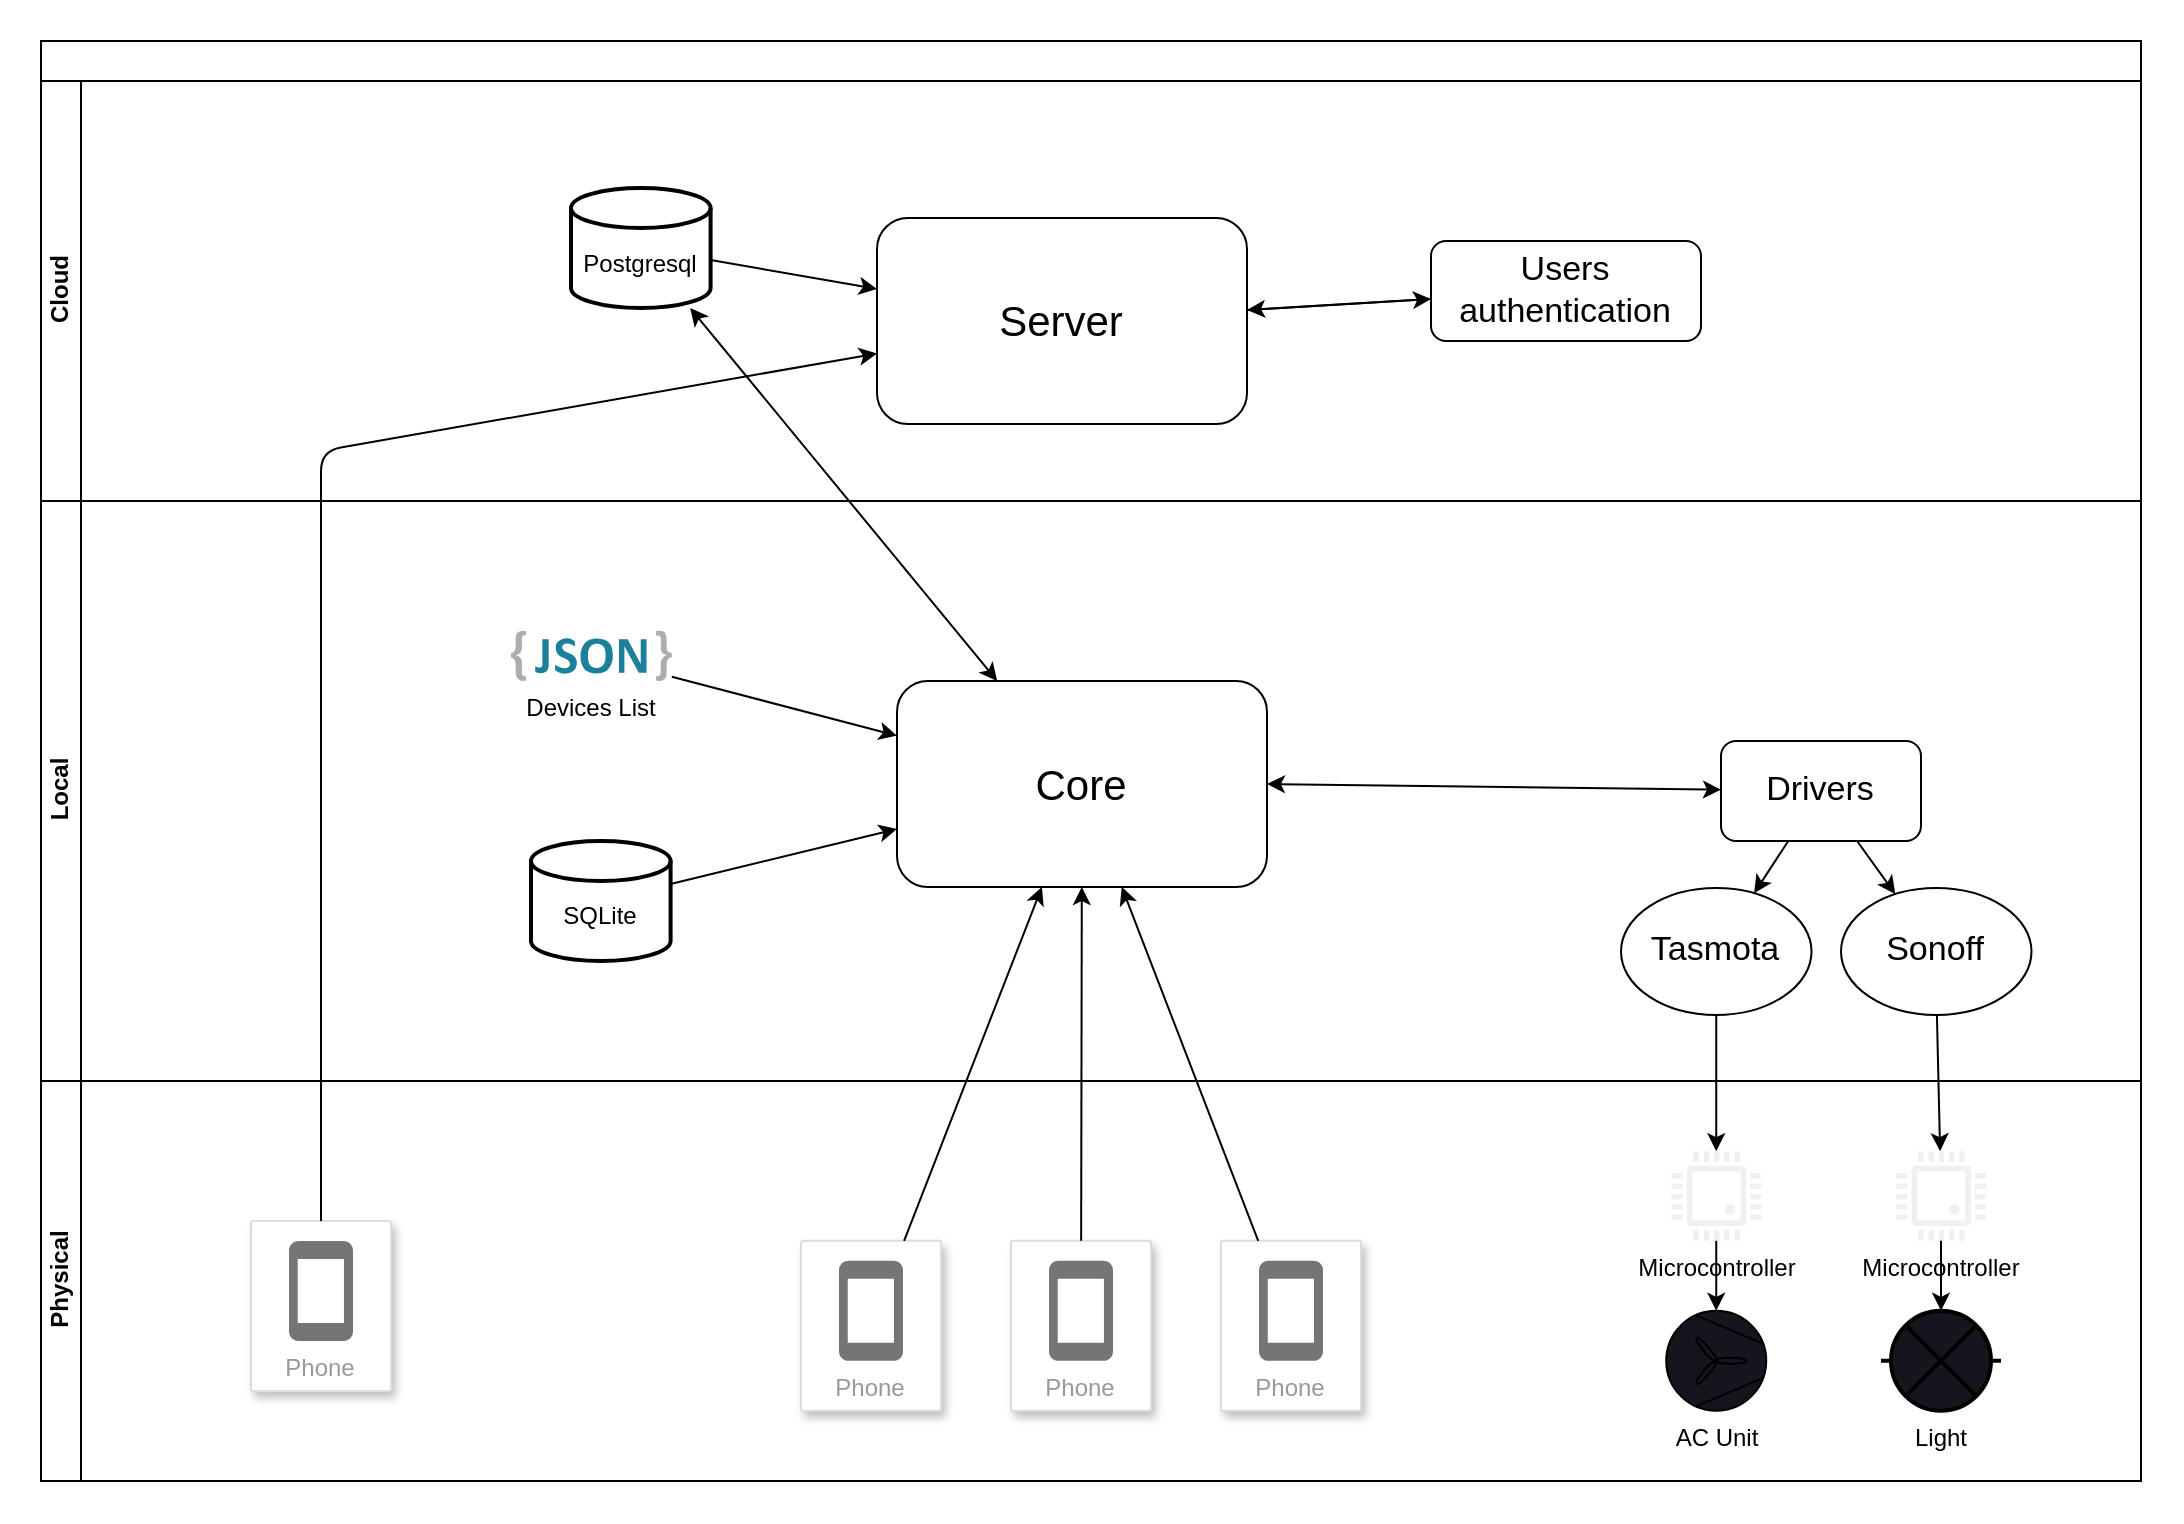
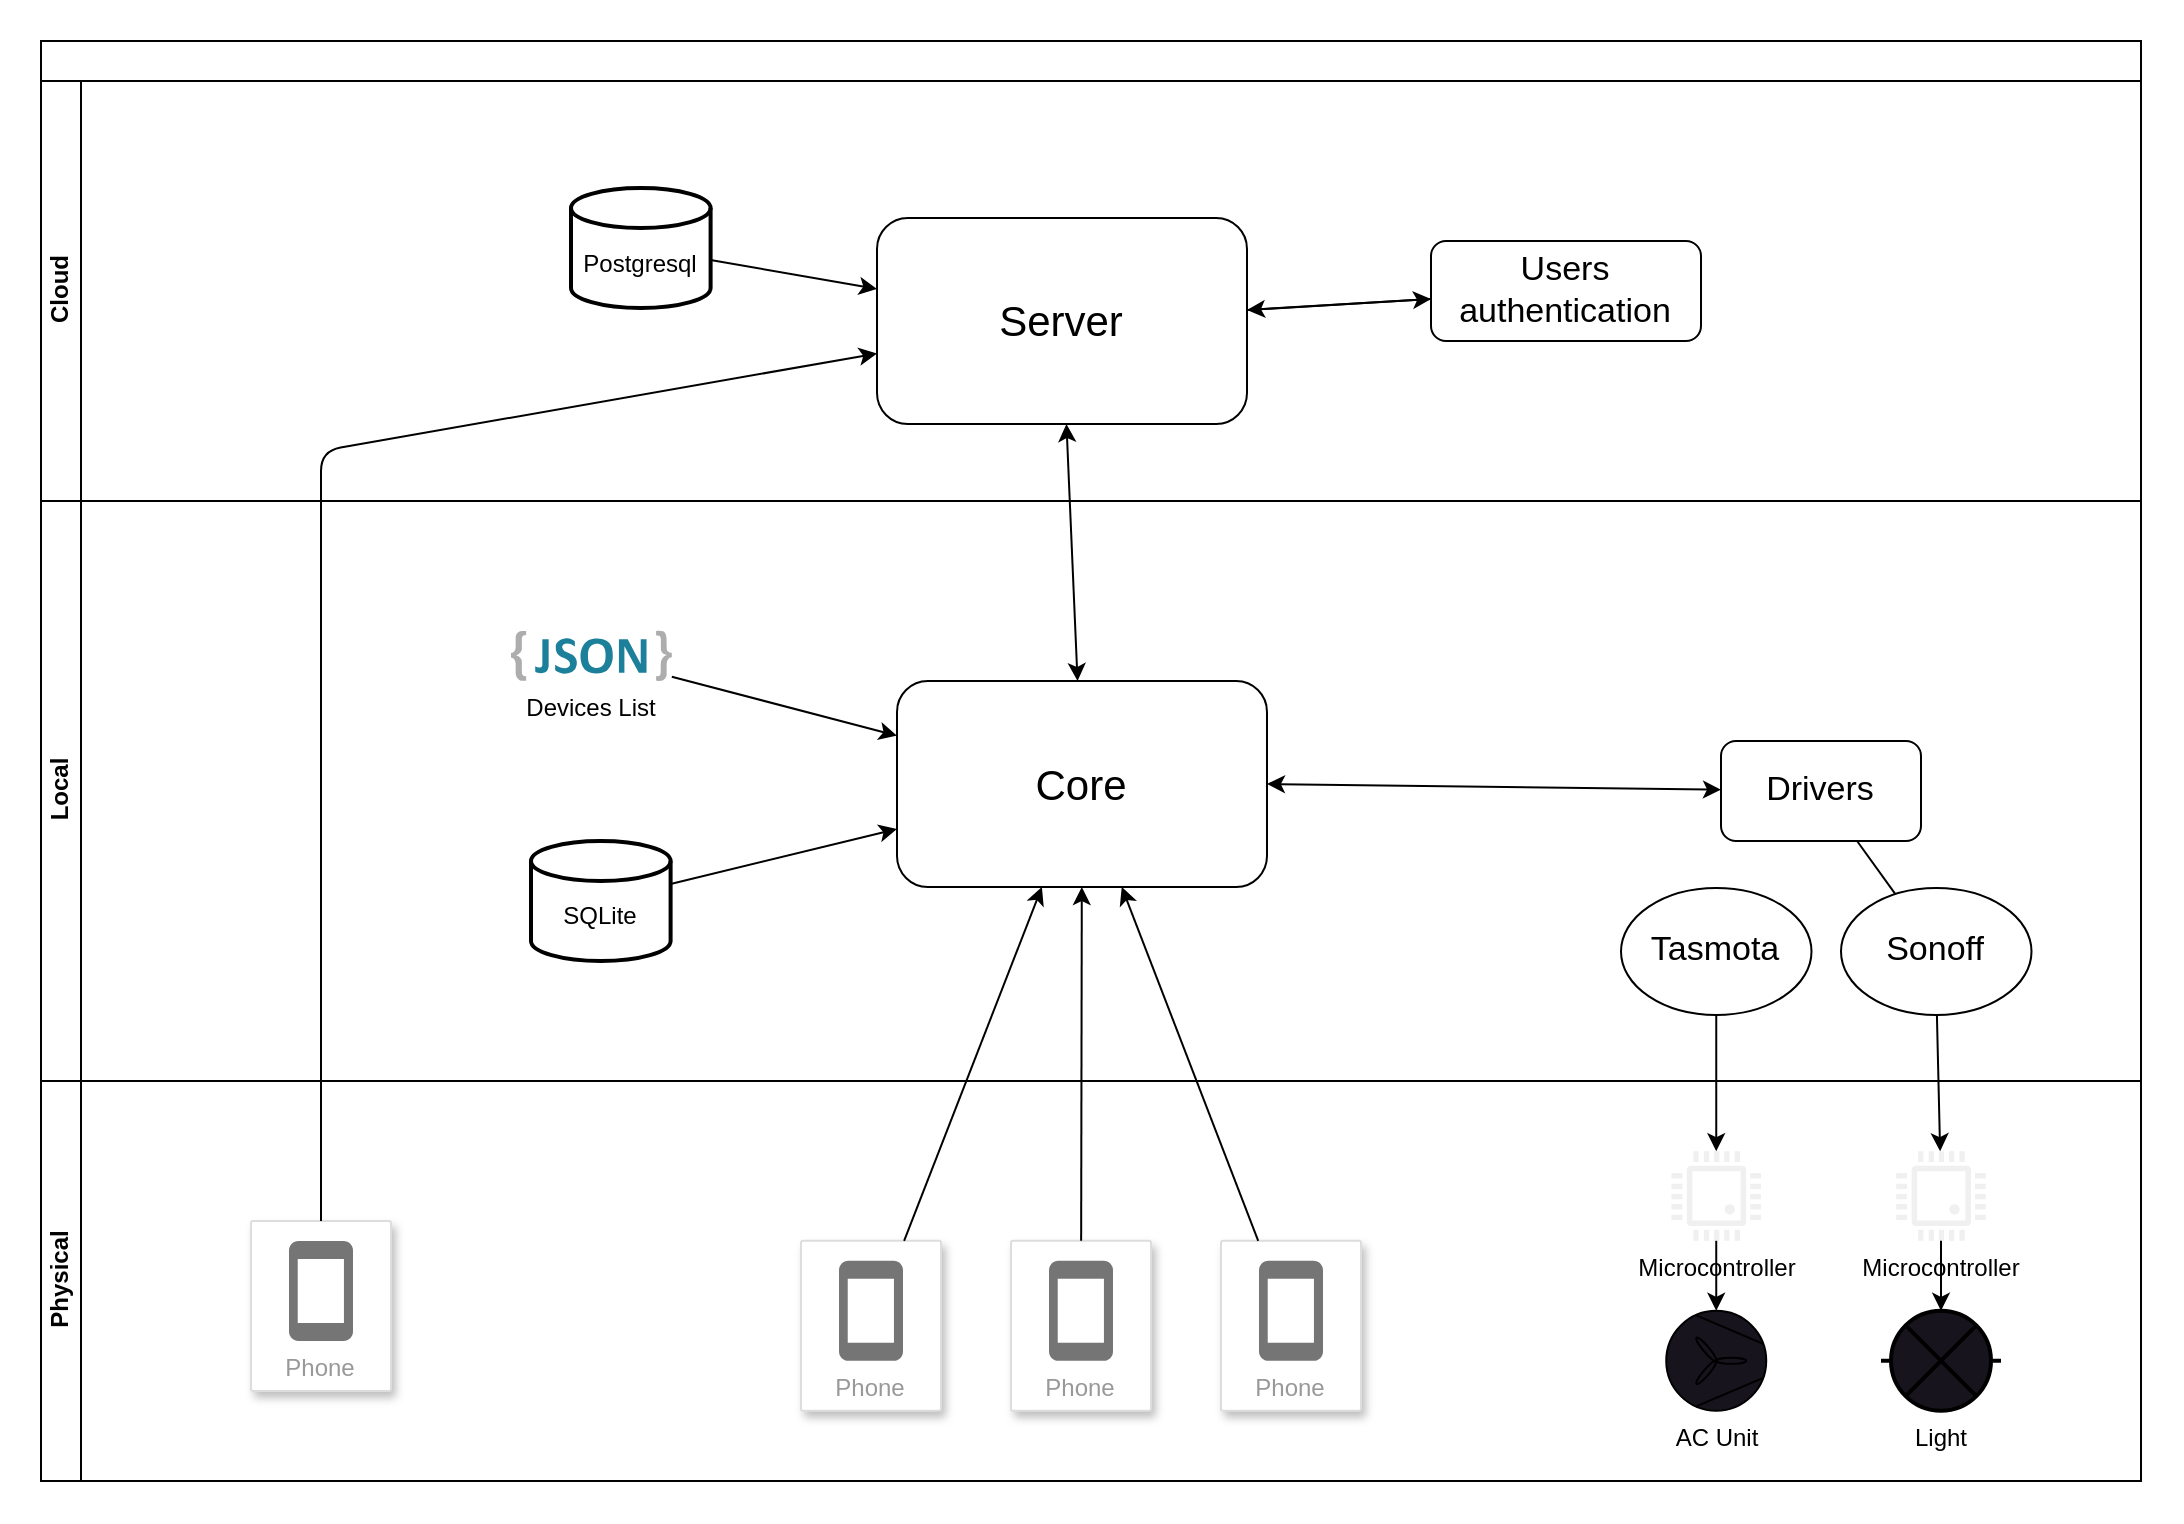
(921, 588) -> (1073, 587)
(1775, 861) -> none
(1887, 882) -> (1890, 887)
